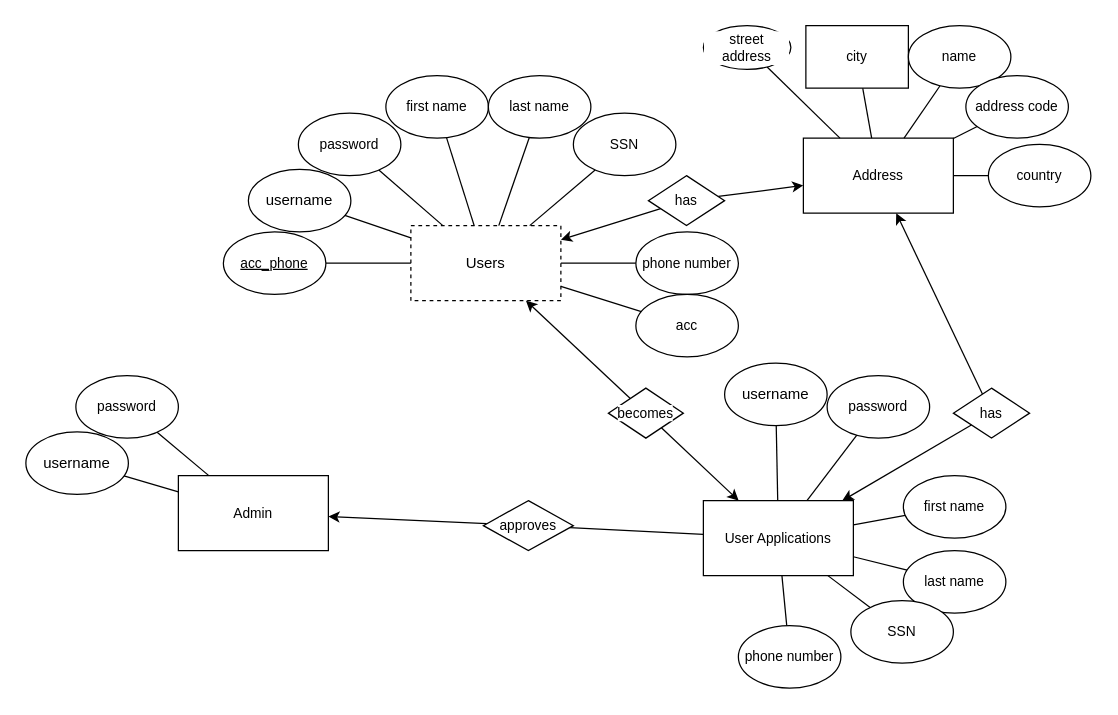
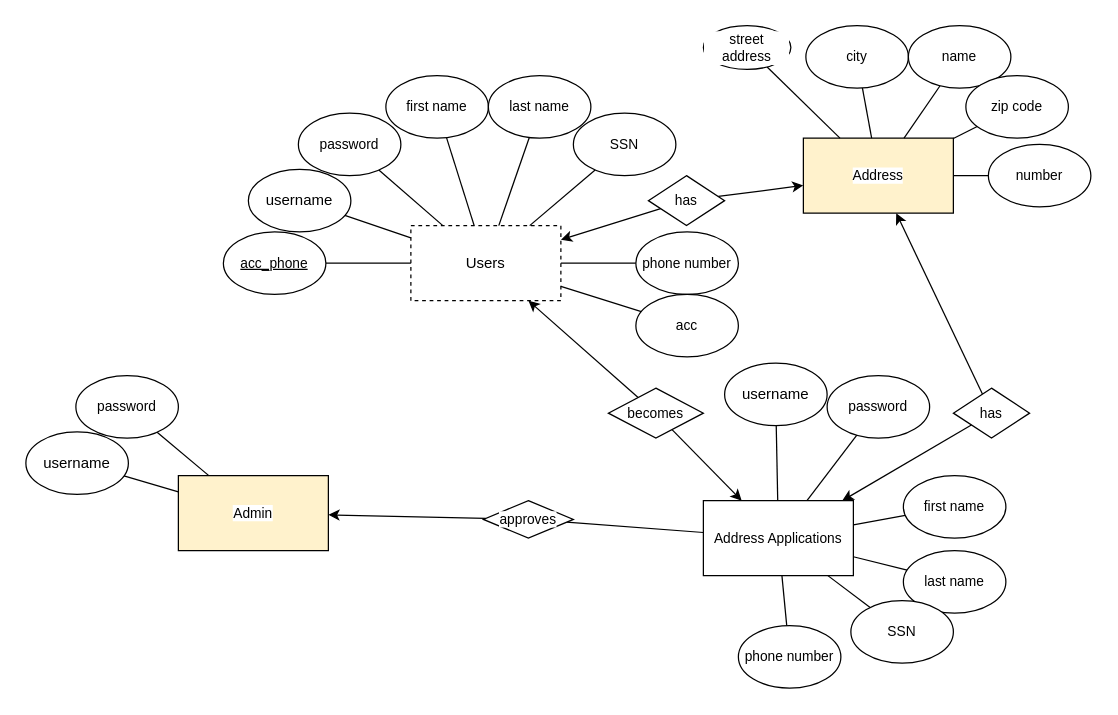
(857, 57) -> (857, 57)
(1017, 107) -> (1017, 107)
(878, 176) -> (878, 176)
(1039, 176) -> (1039, 176)
(646, 413) -> (656, 413)
(253, 513) -> (253, 513)
(528, 526) -> (528, 519)
(778, 538) -> (778, 538)
